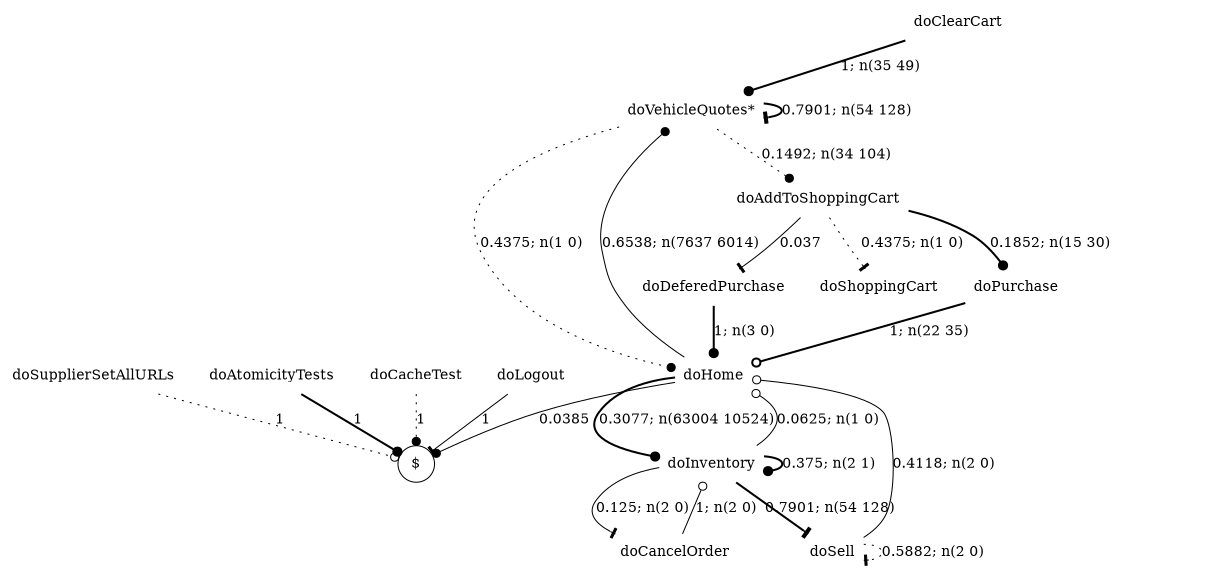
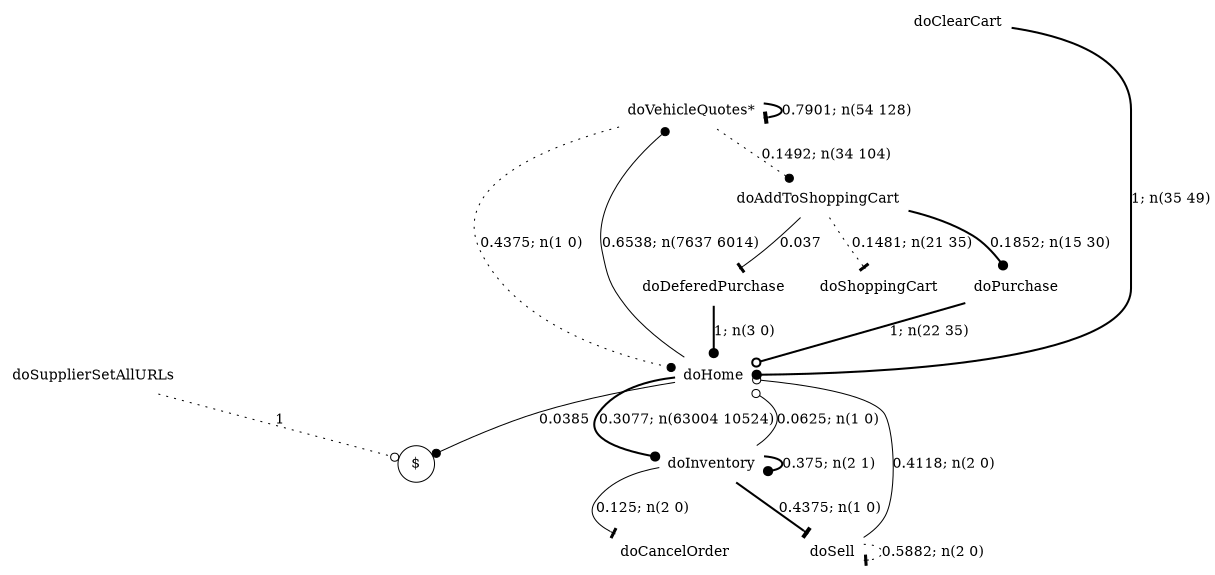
(829, 65) -> (1117, 315)
(912, 243) -> (912, 243)
(272, 376) -> none
(416, 376) -> none
(531, 376) -> none
(830, 508) -> (830, 508)
(692, 512) -> none
